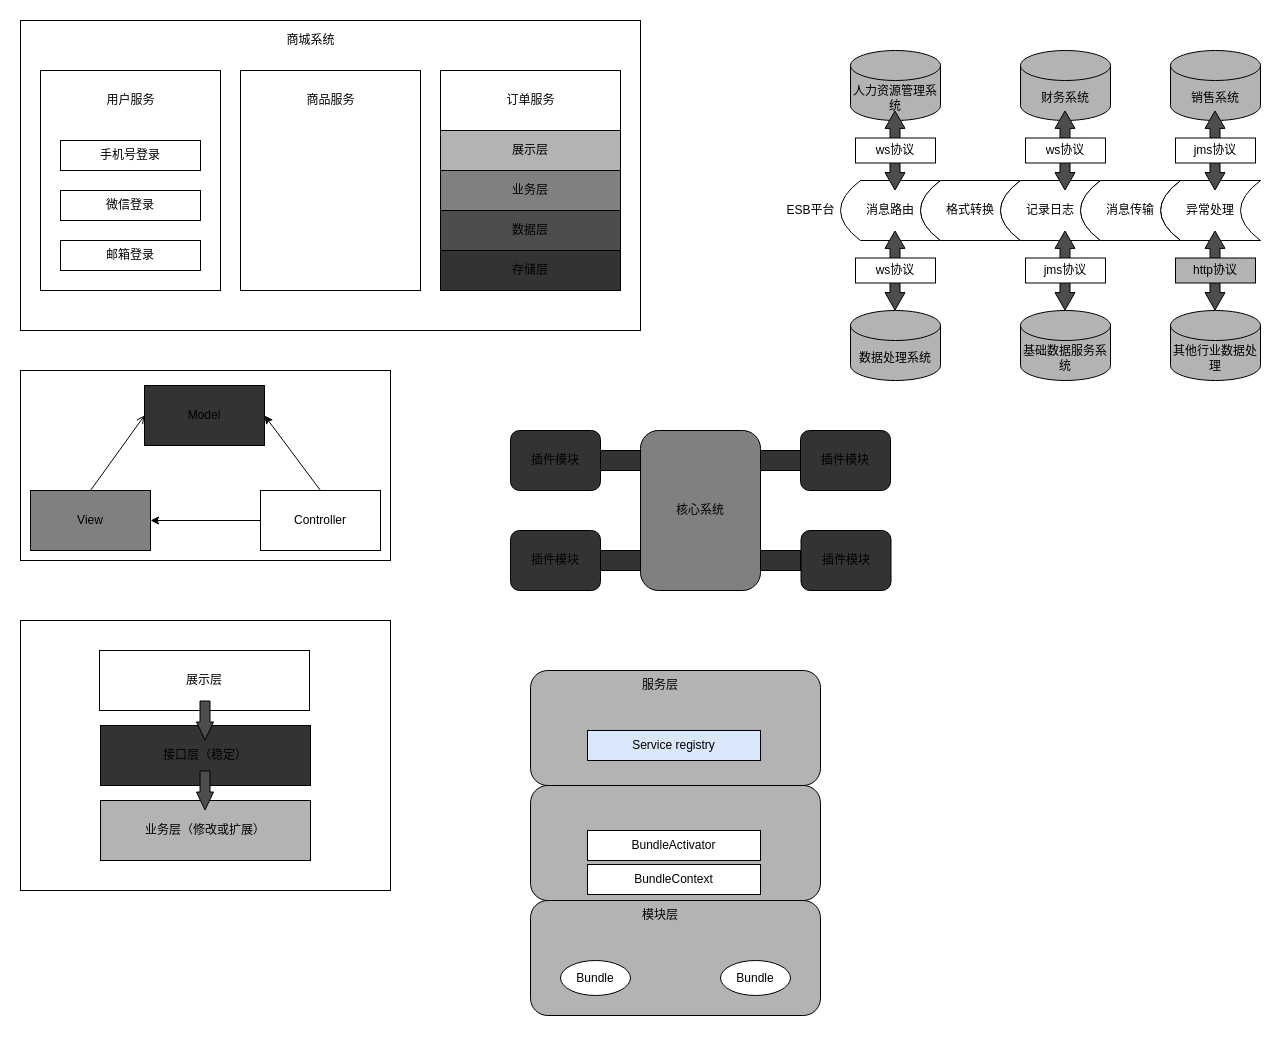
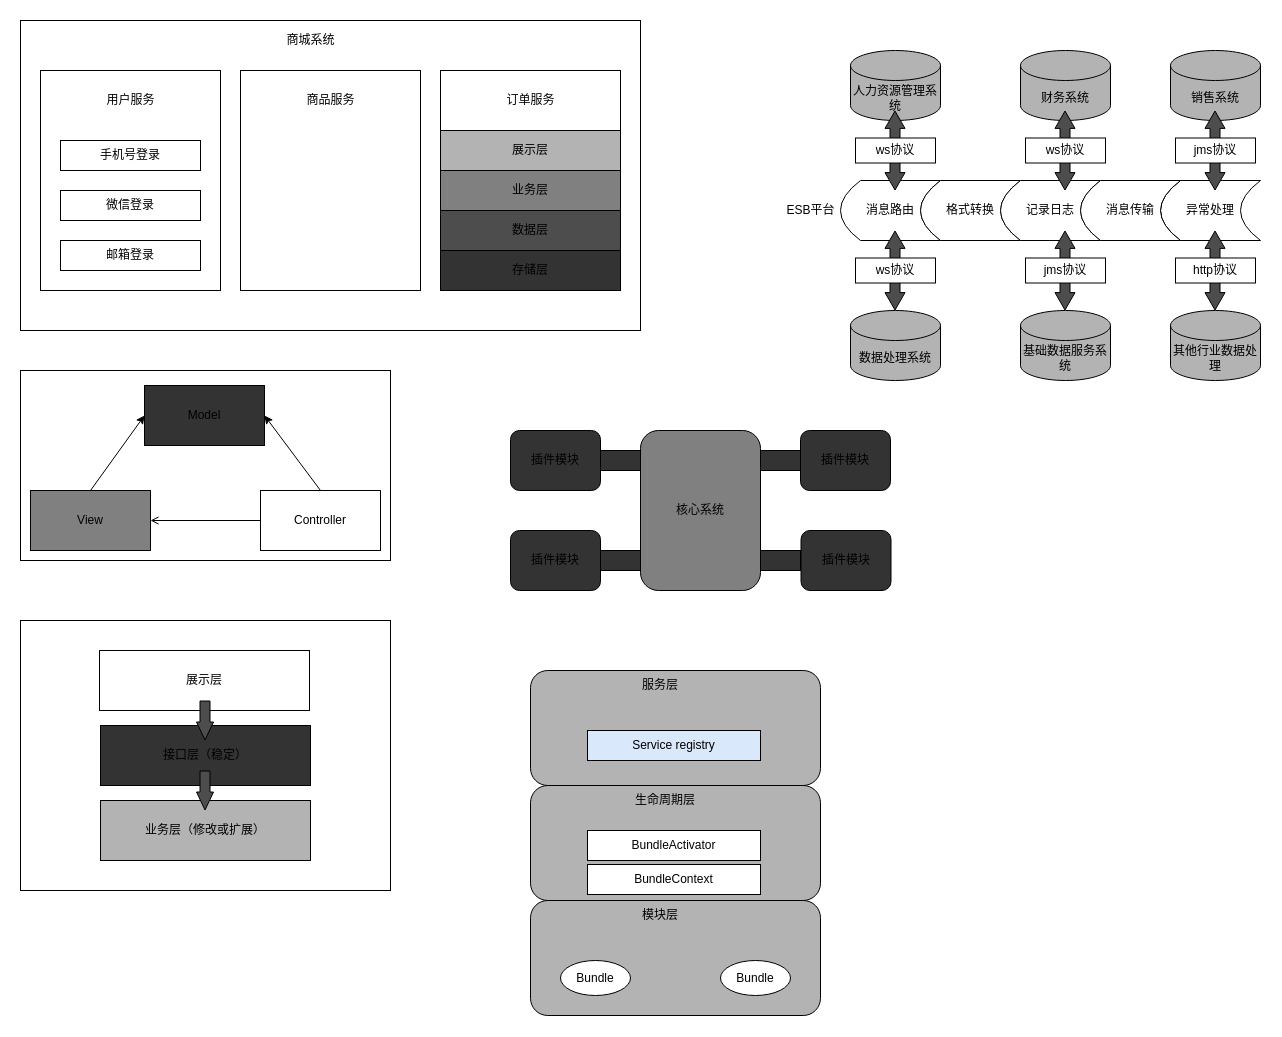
(1216, 271) -> (1216, 271)
(141, 421) -> (140, 422)
(158, 521) -> (156, 521)
none -> (666, 801)
